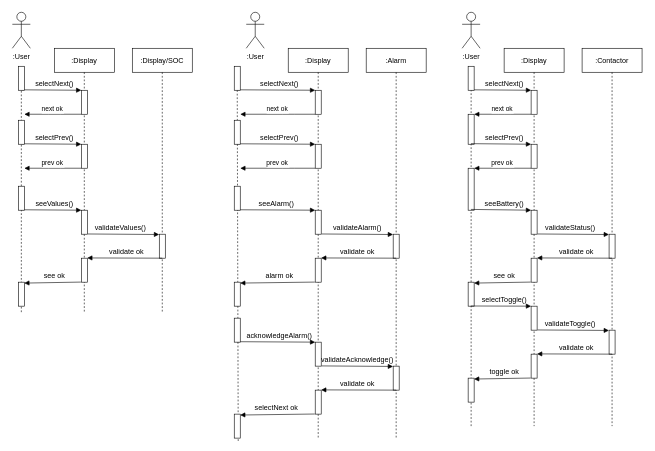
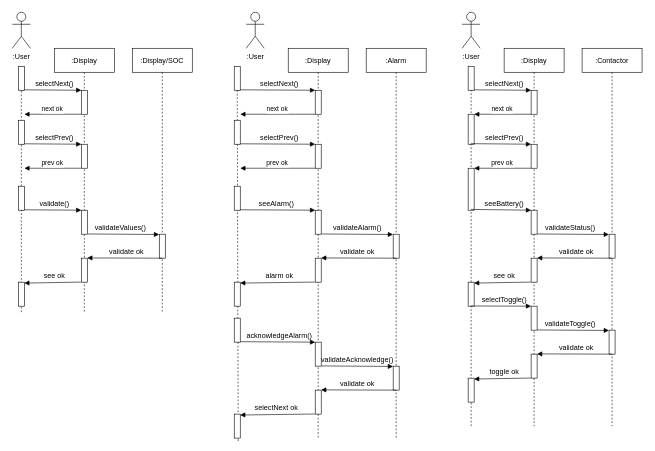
(55, 204) -> (55, 204)
